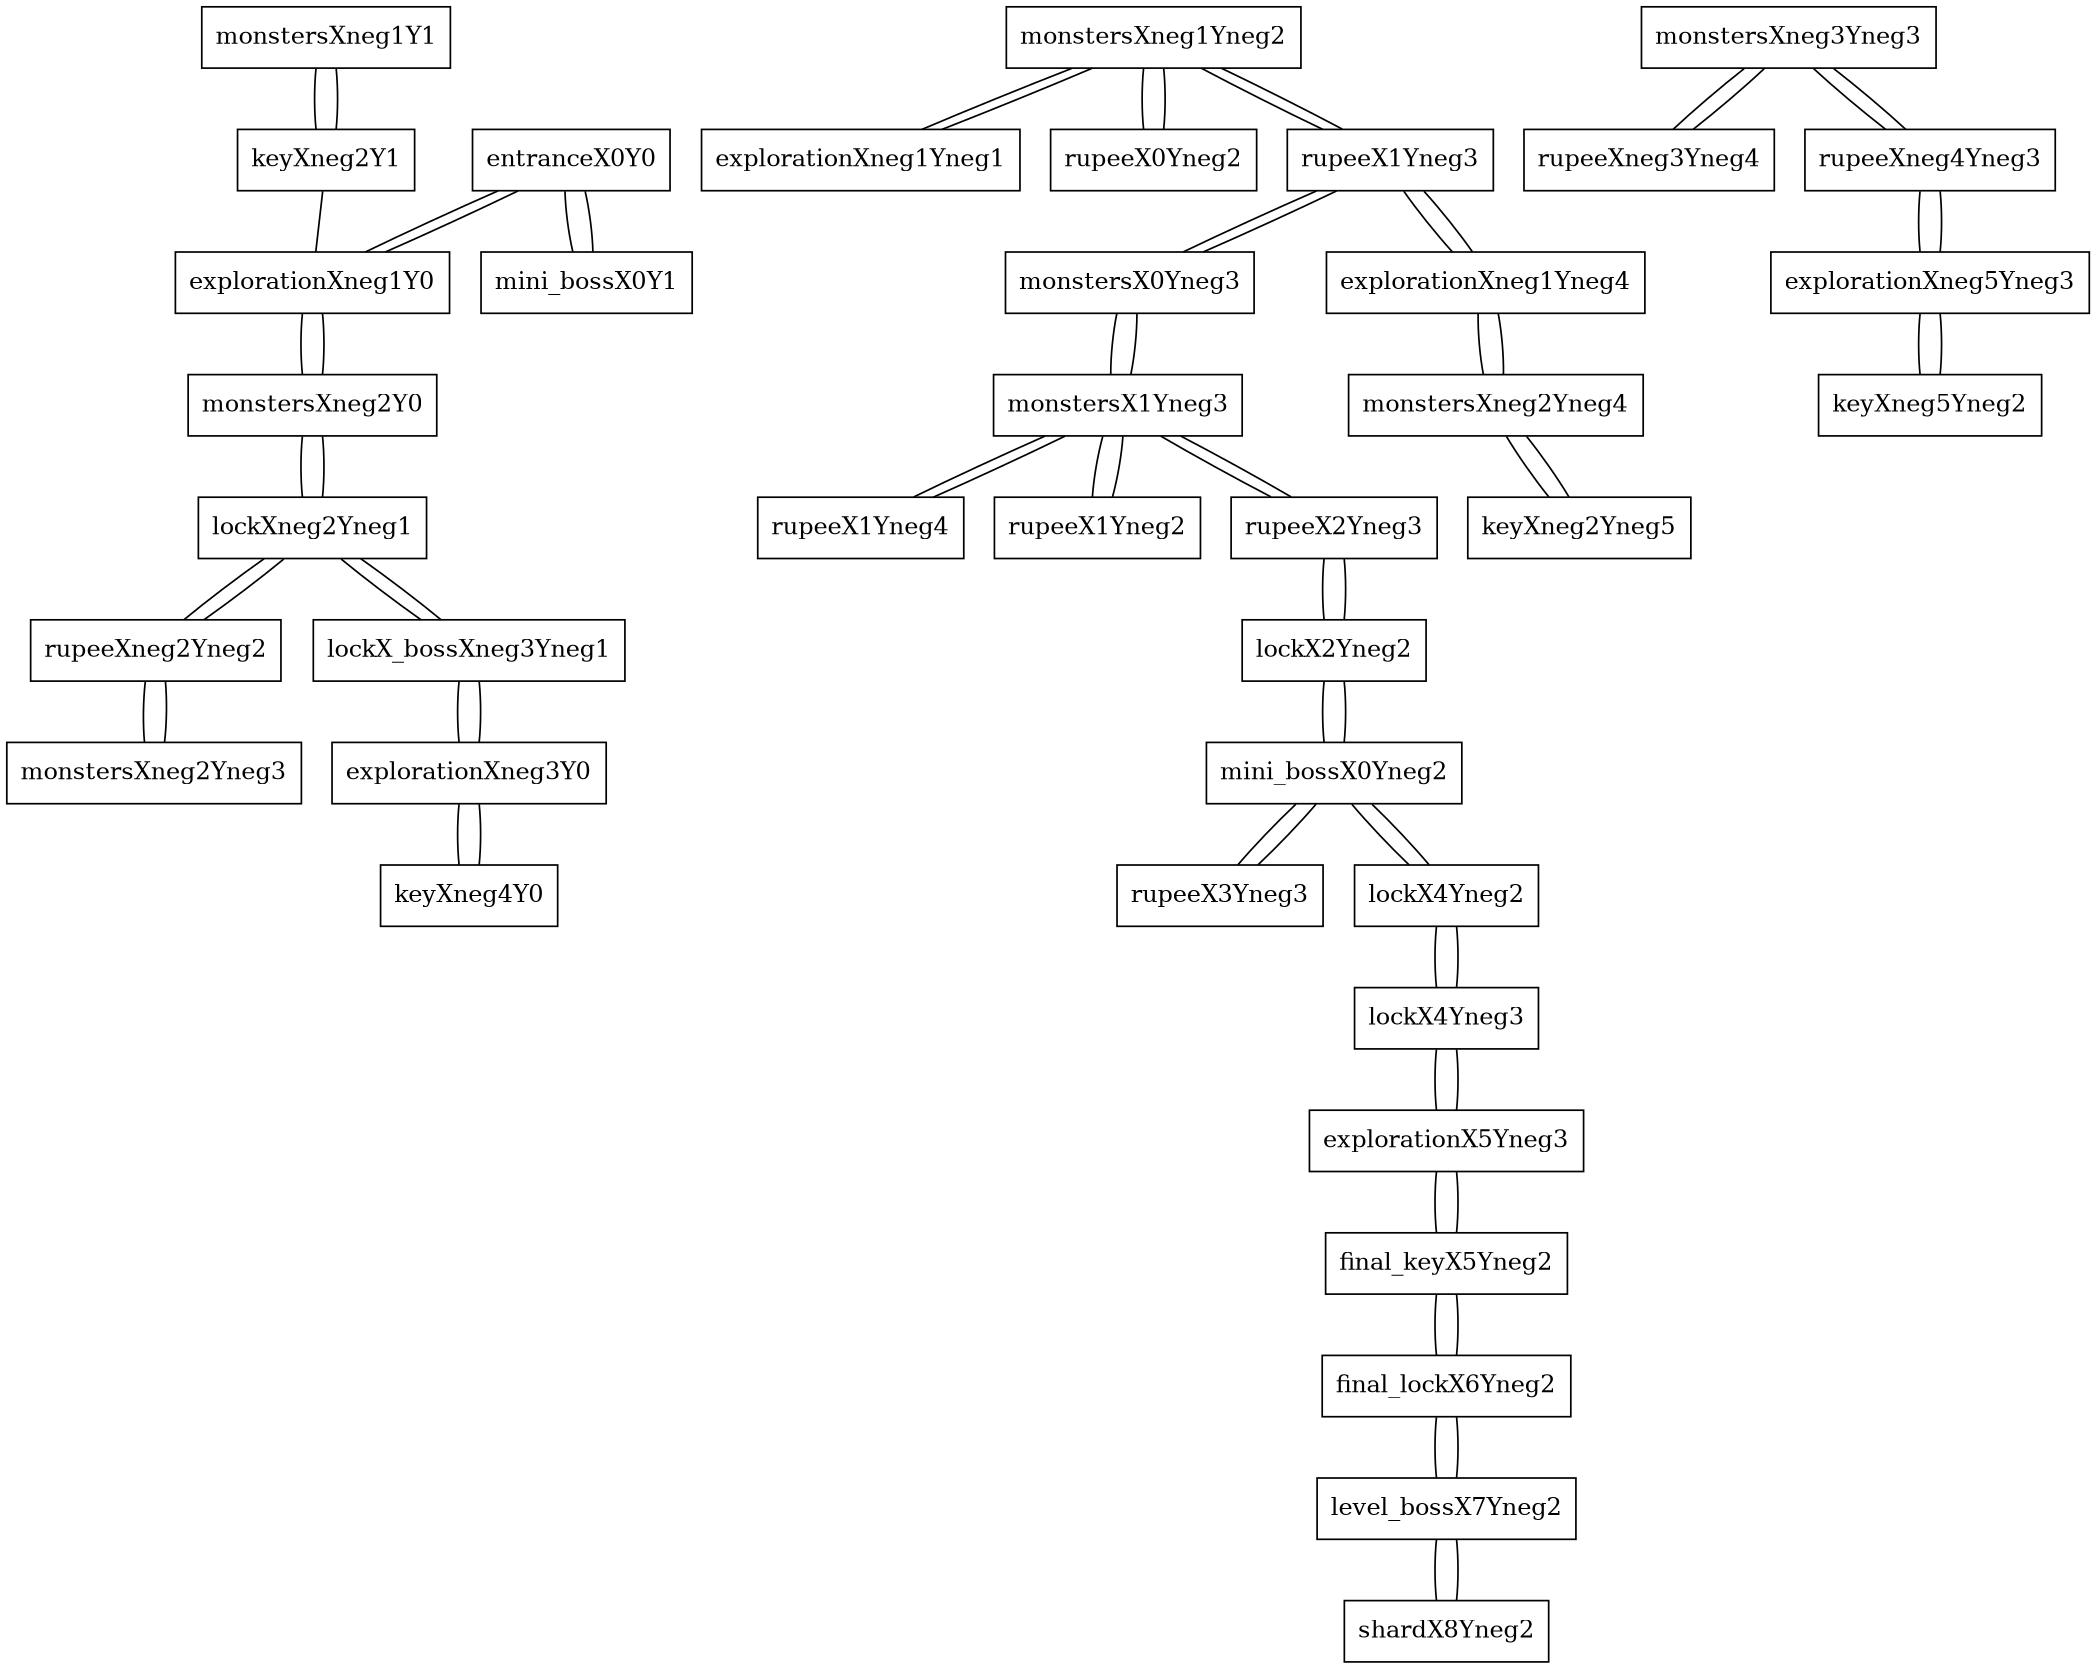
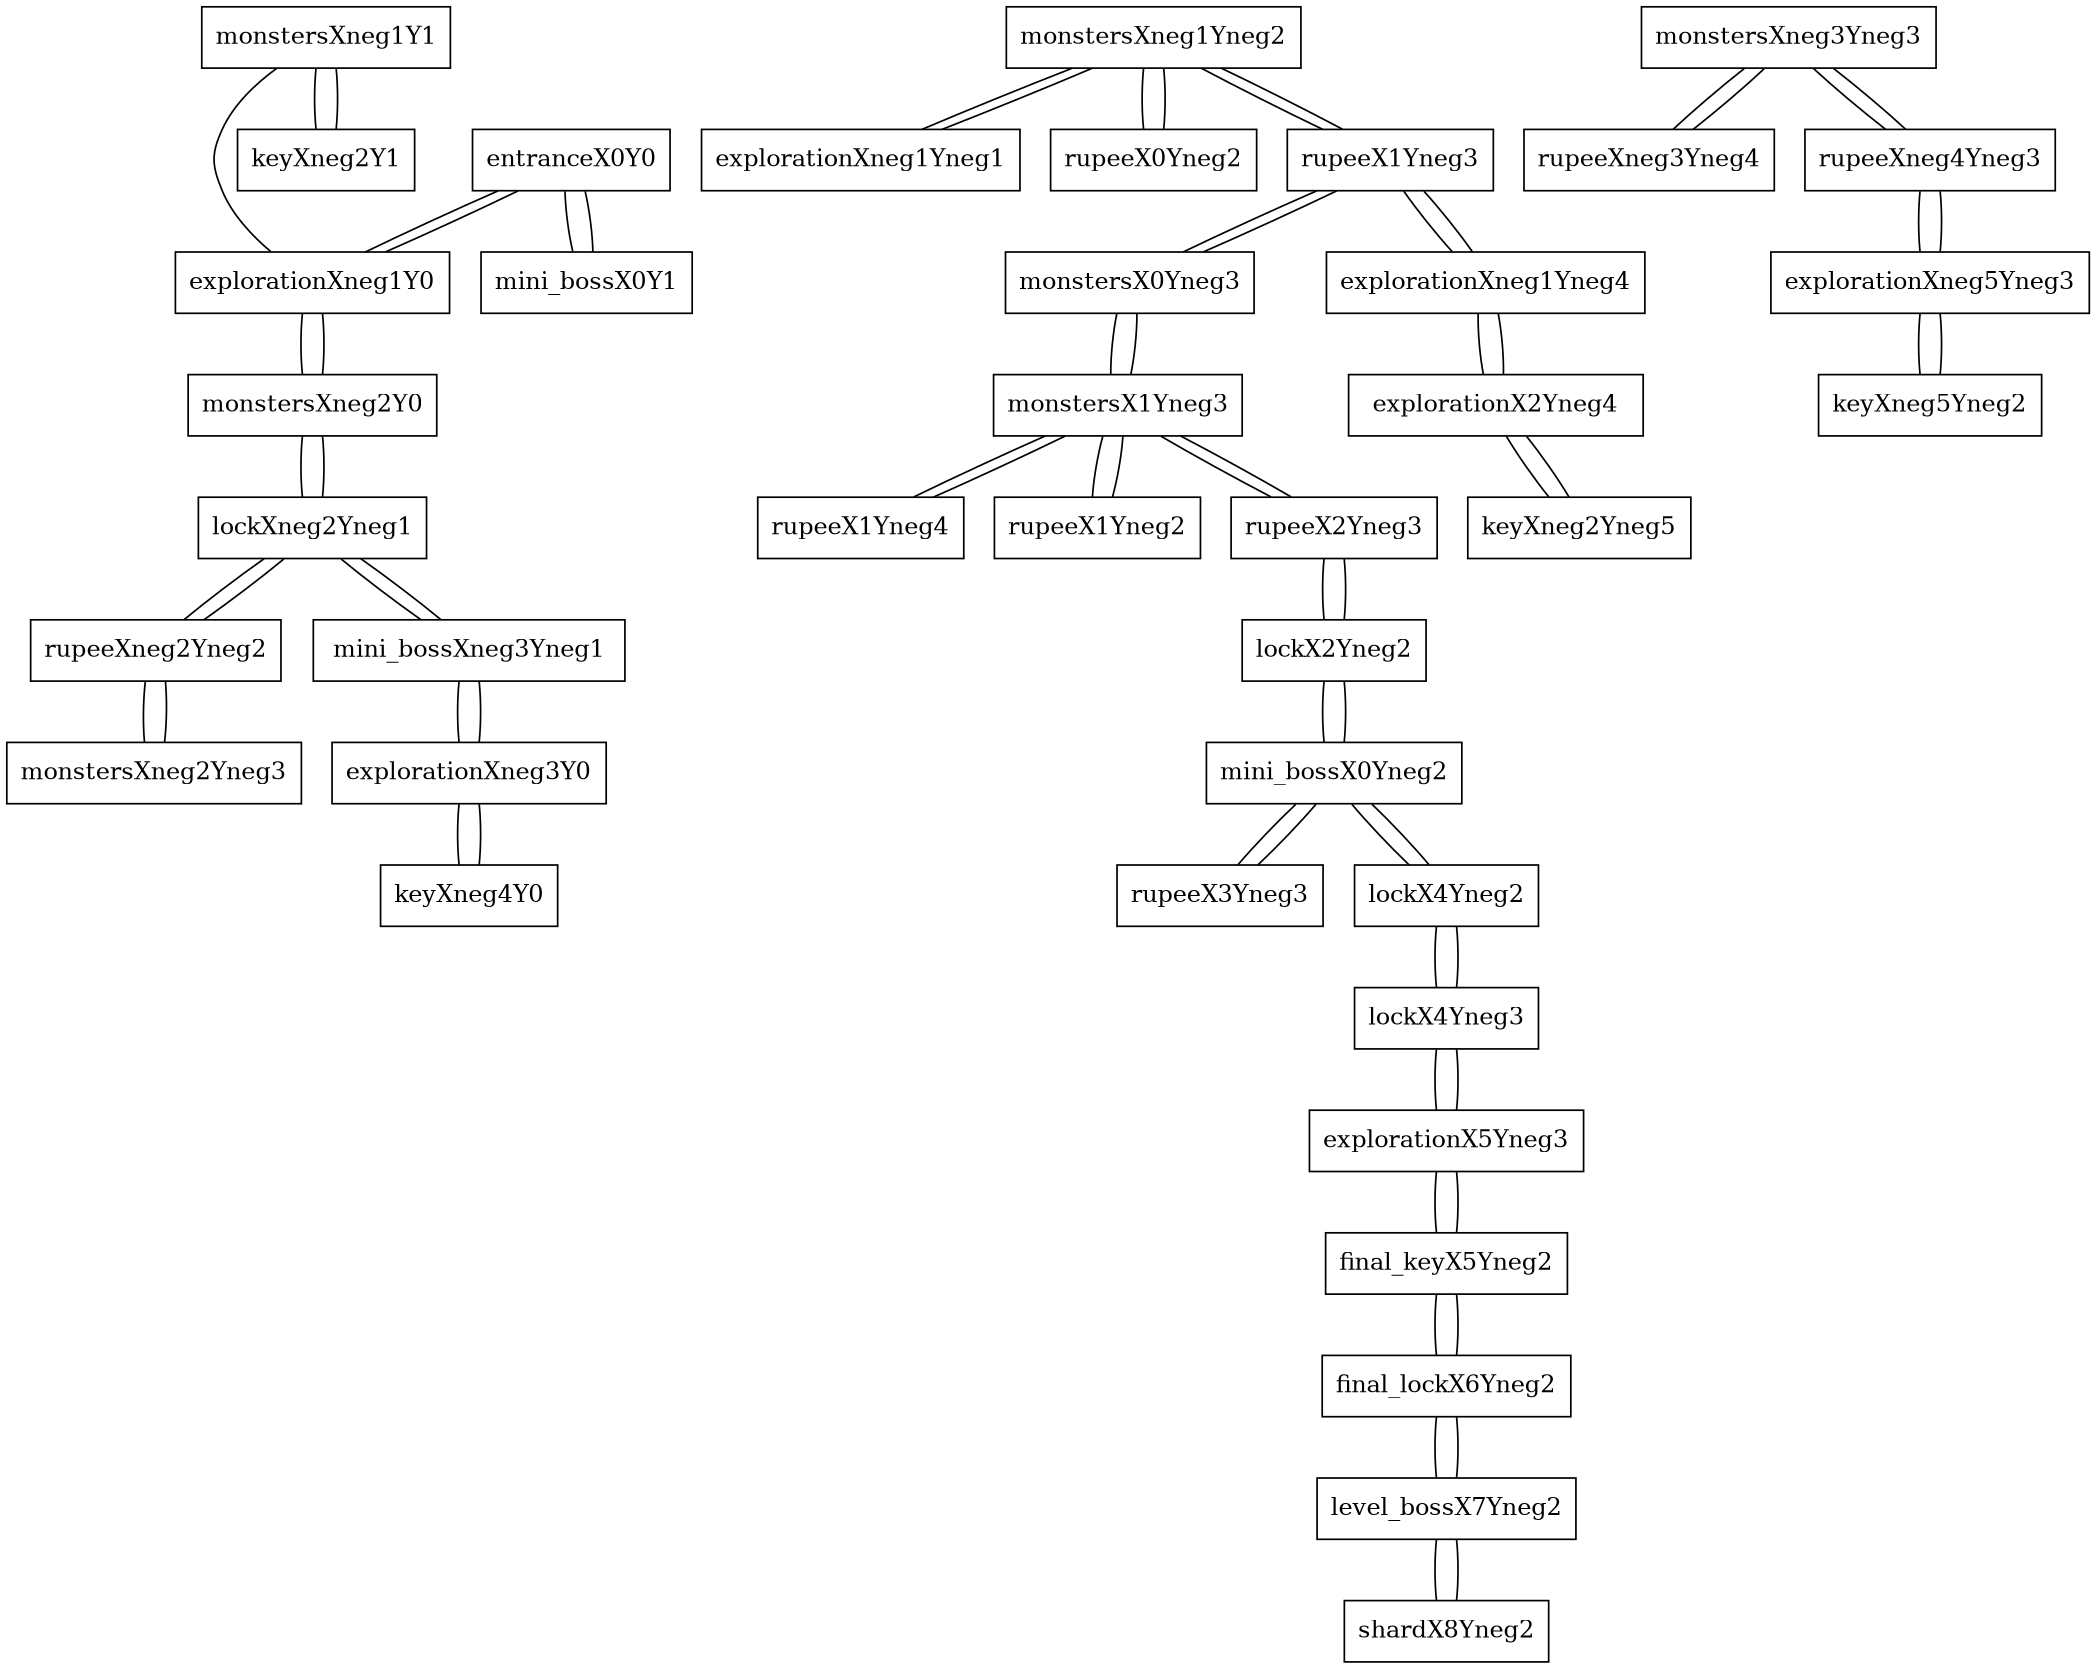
(319, 222) -> (214, 158)
(1496, 405) -> (1496, 405)
(469, 650) -> (469, 650)
